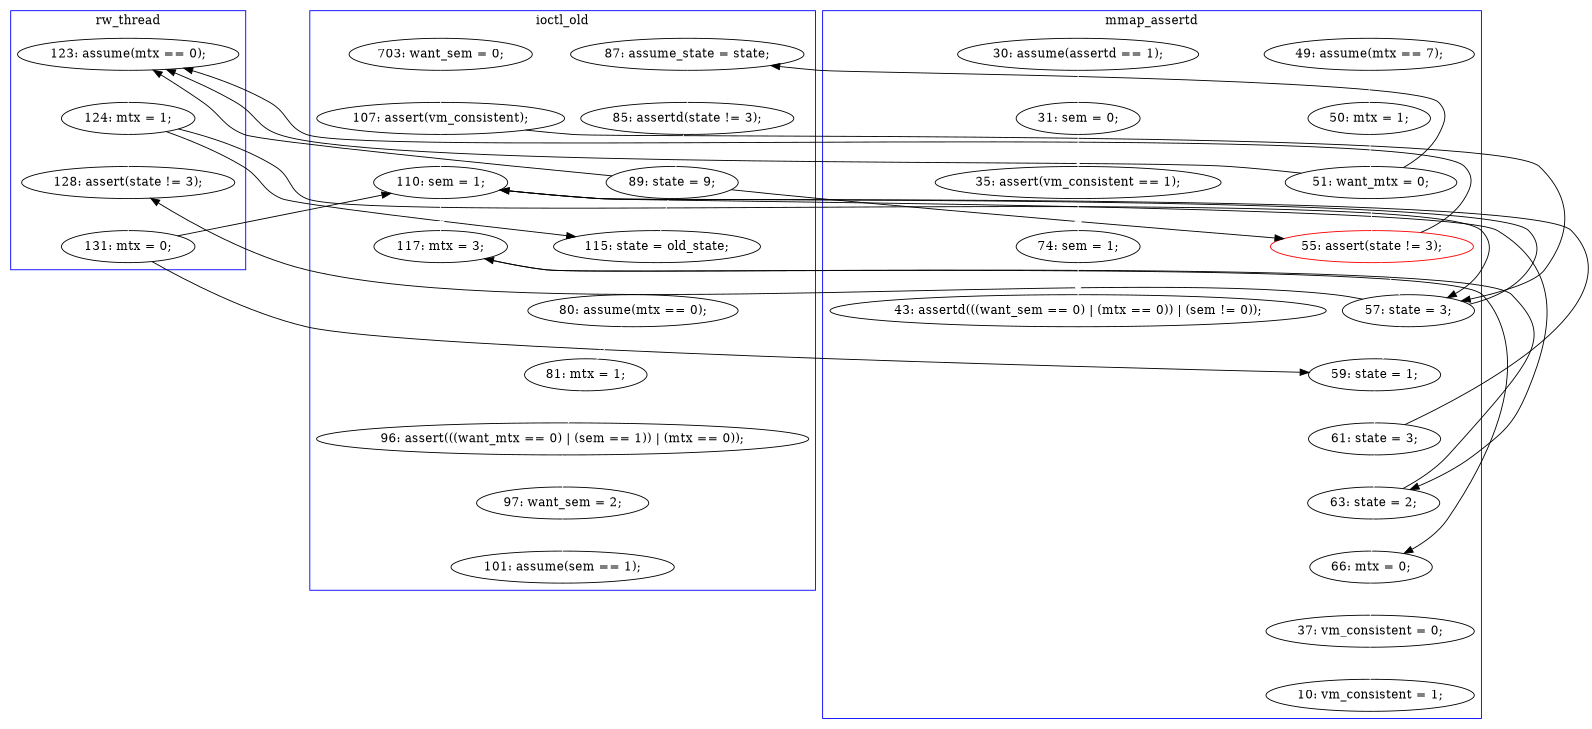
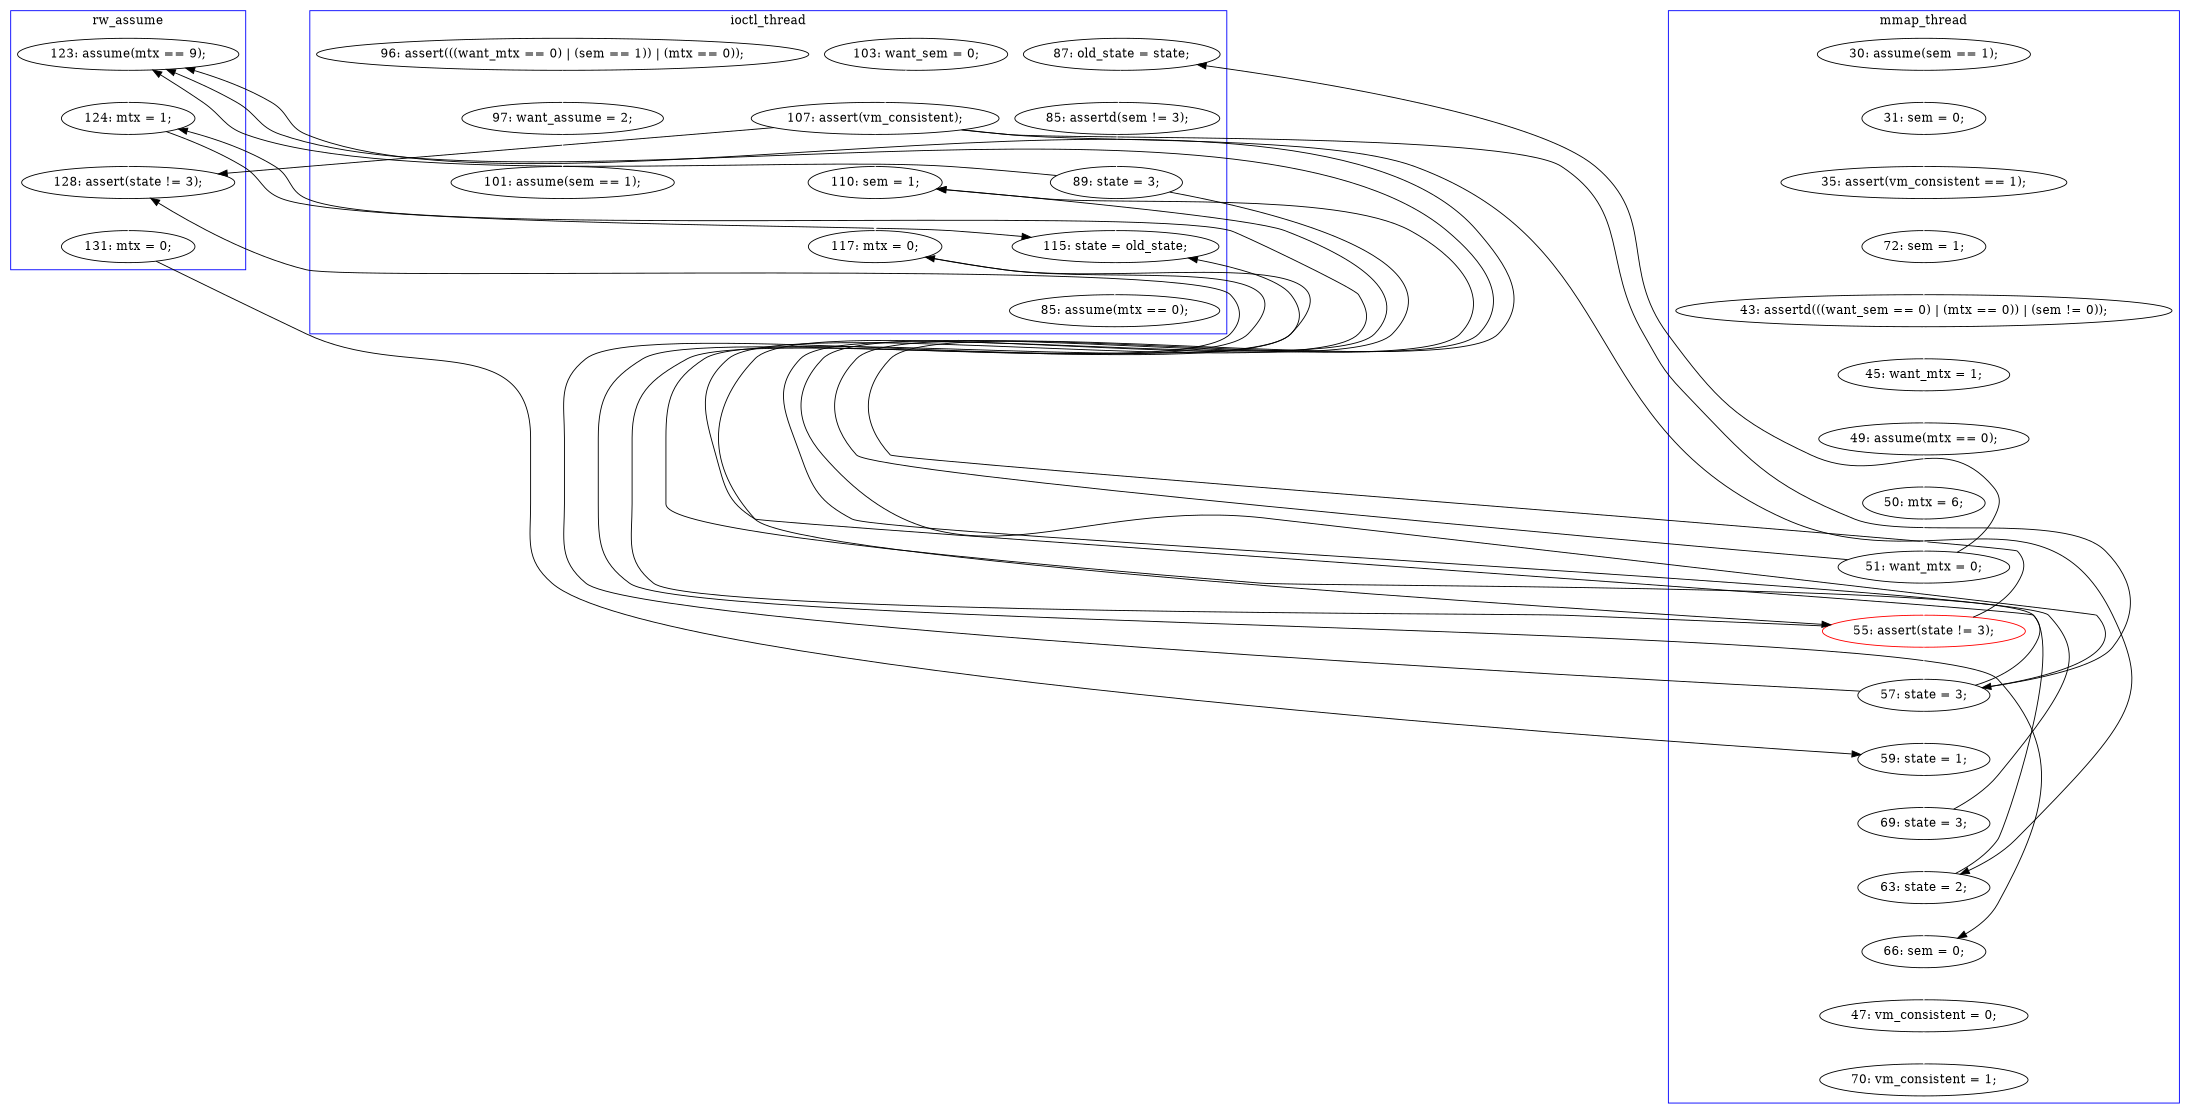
(128, 21) -> (128, 21)
(563, 21) -> (768, 21)
(1152, 21) -> (1924, 21)
(128, 54) -> (128, 54)
(441, 54) -> (916, 54)
(687, 54) -> (1122, 54)
(1078, 54) -> (1924, 54)
(1369, 54) -> (1924, 439)
(687, 118) -> (1117, 118)
(1369, 118) -> (1924, 503)
none -> (500, 150)
(672, 183) -> (1116, 183)
(789, 207) -> (718, 369)
(280, 215) -> none
(1496, 230) -> (1643, 402)
(441, 247) -> (875, 247)
(1078, 247) -> (1924, 247)
(633, 311) -> (1115, 311)
(586, 375) -> none
none -> (1924, 375)
(1375, 439) -> (1924, 824)
(563, 503) -> (563, 118)
(1371, 567) -> (1924, 952)
none -> (846, 603)
(1370, 631) -> (1924, 1016)
(1370, 695) -> (1924, 1080)
